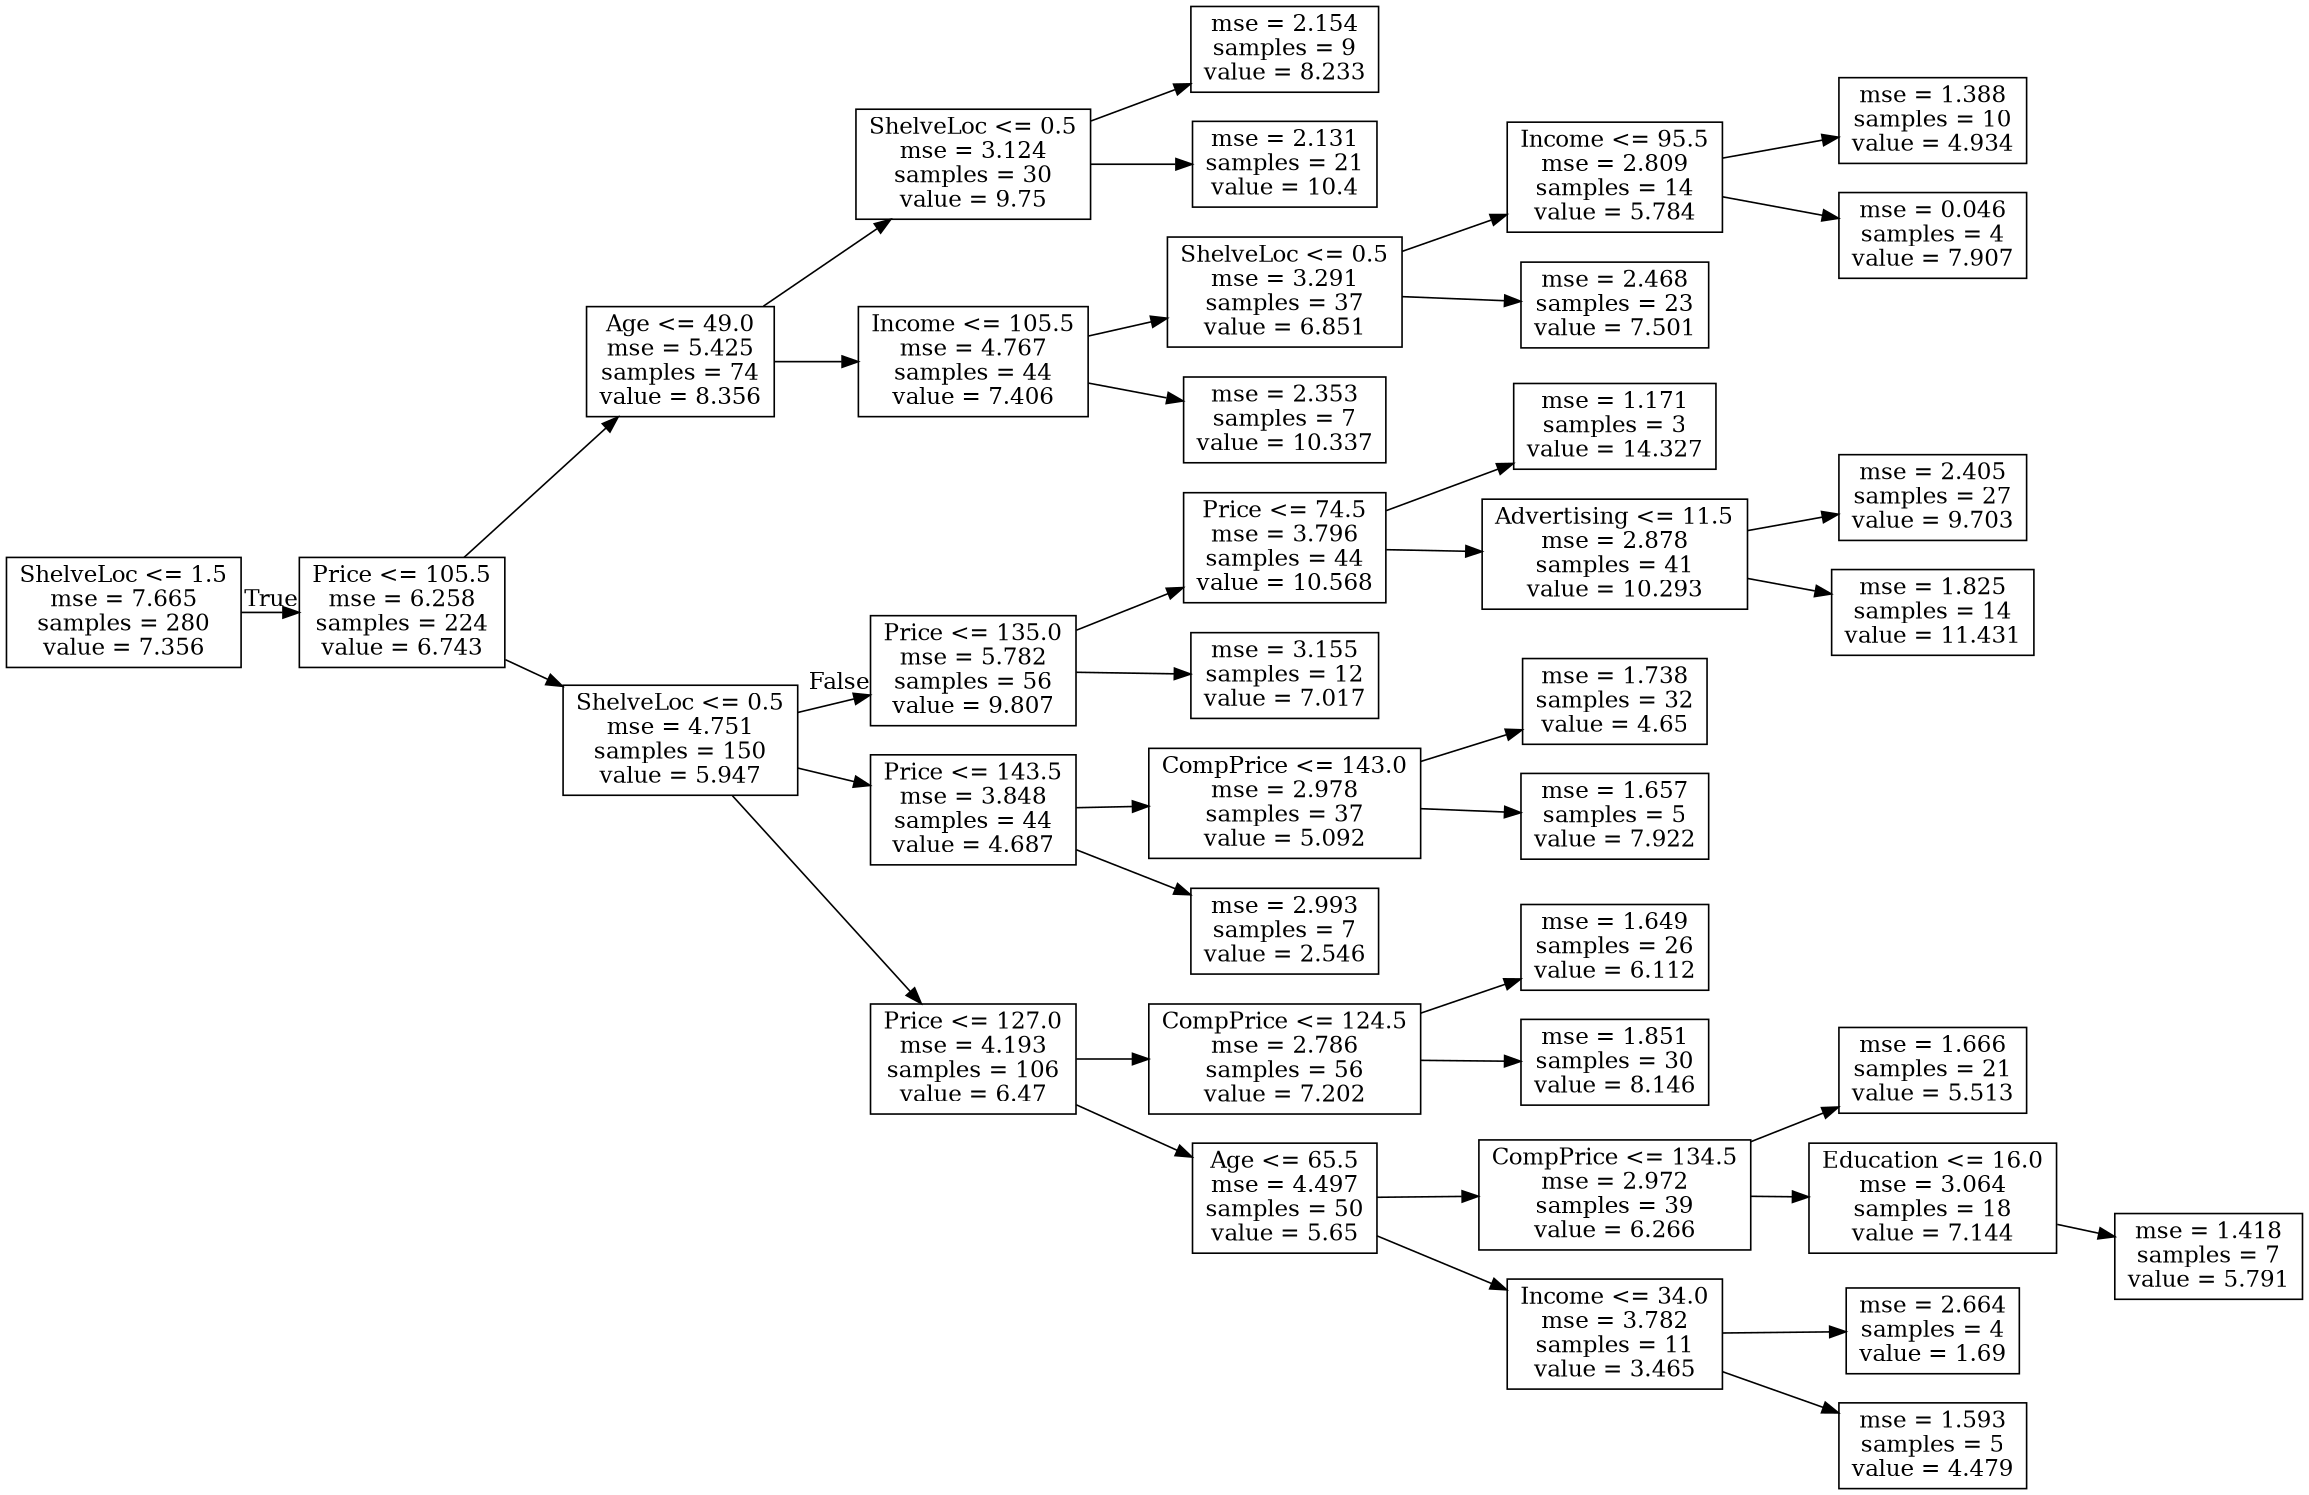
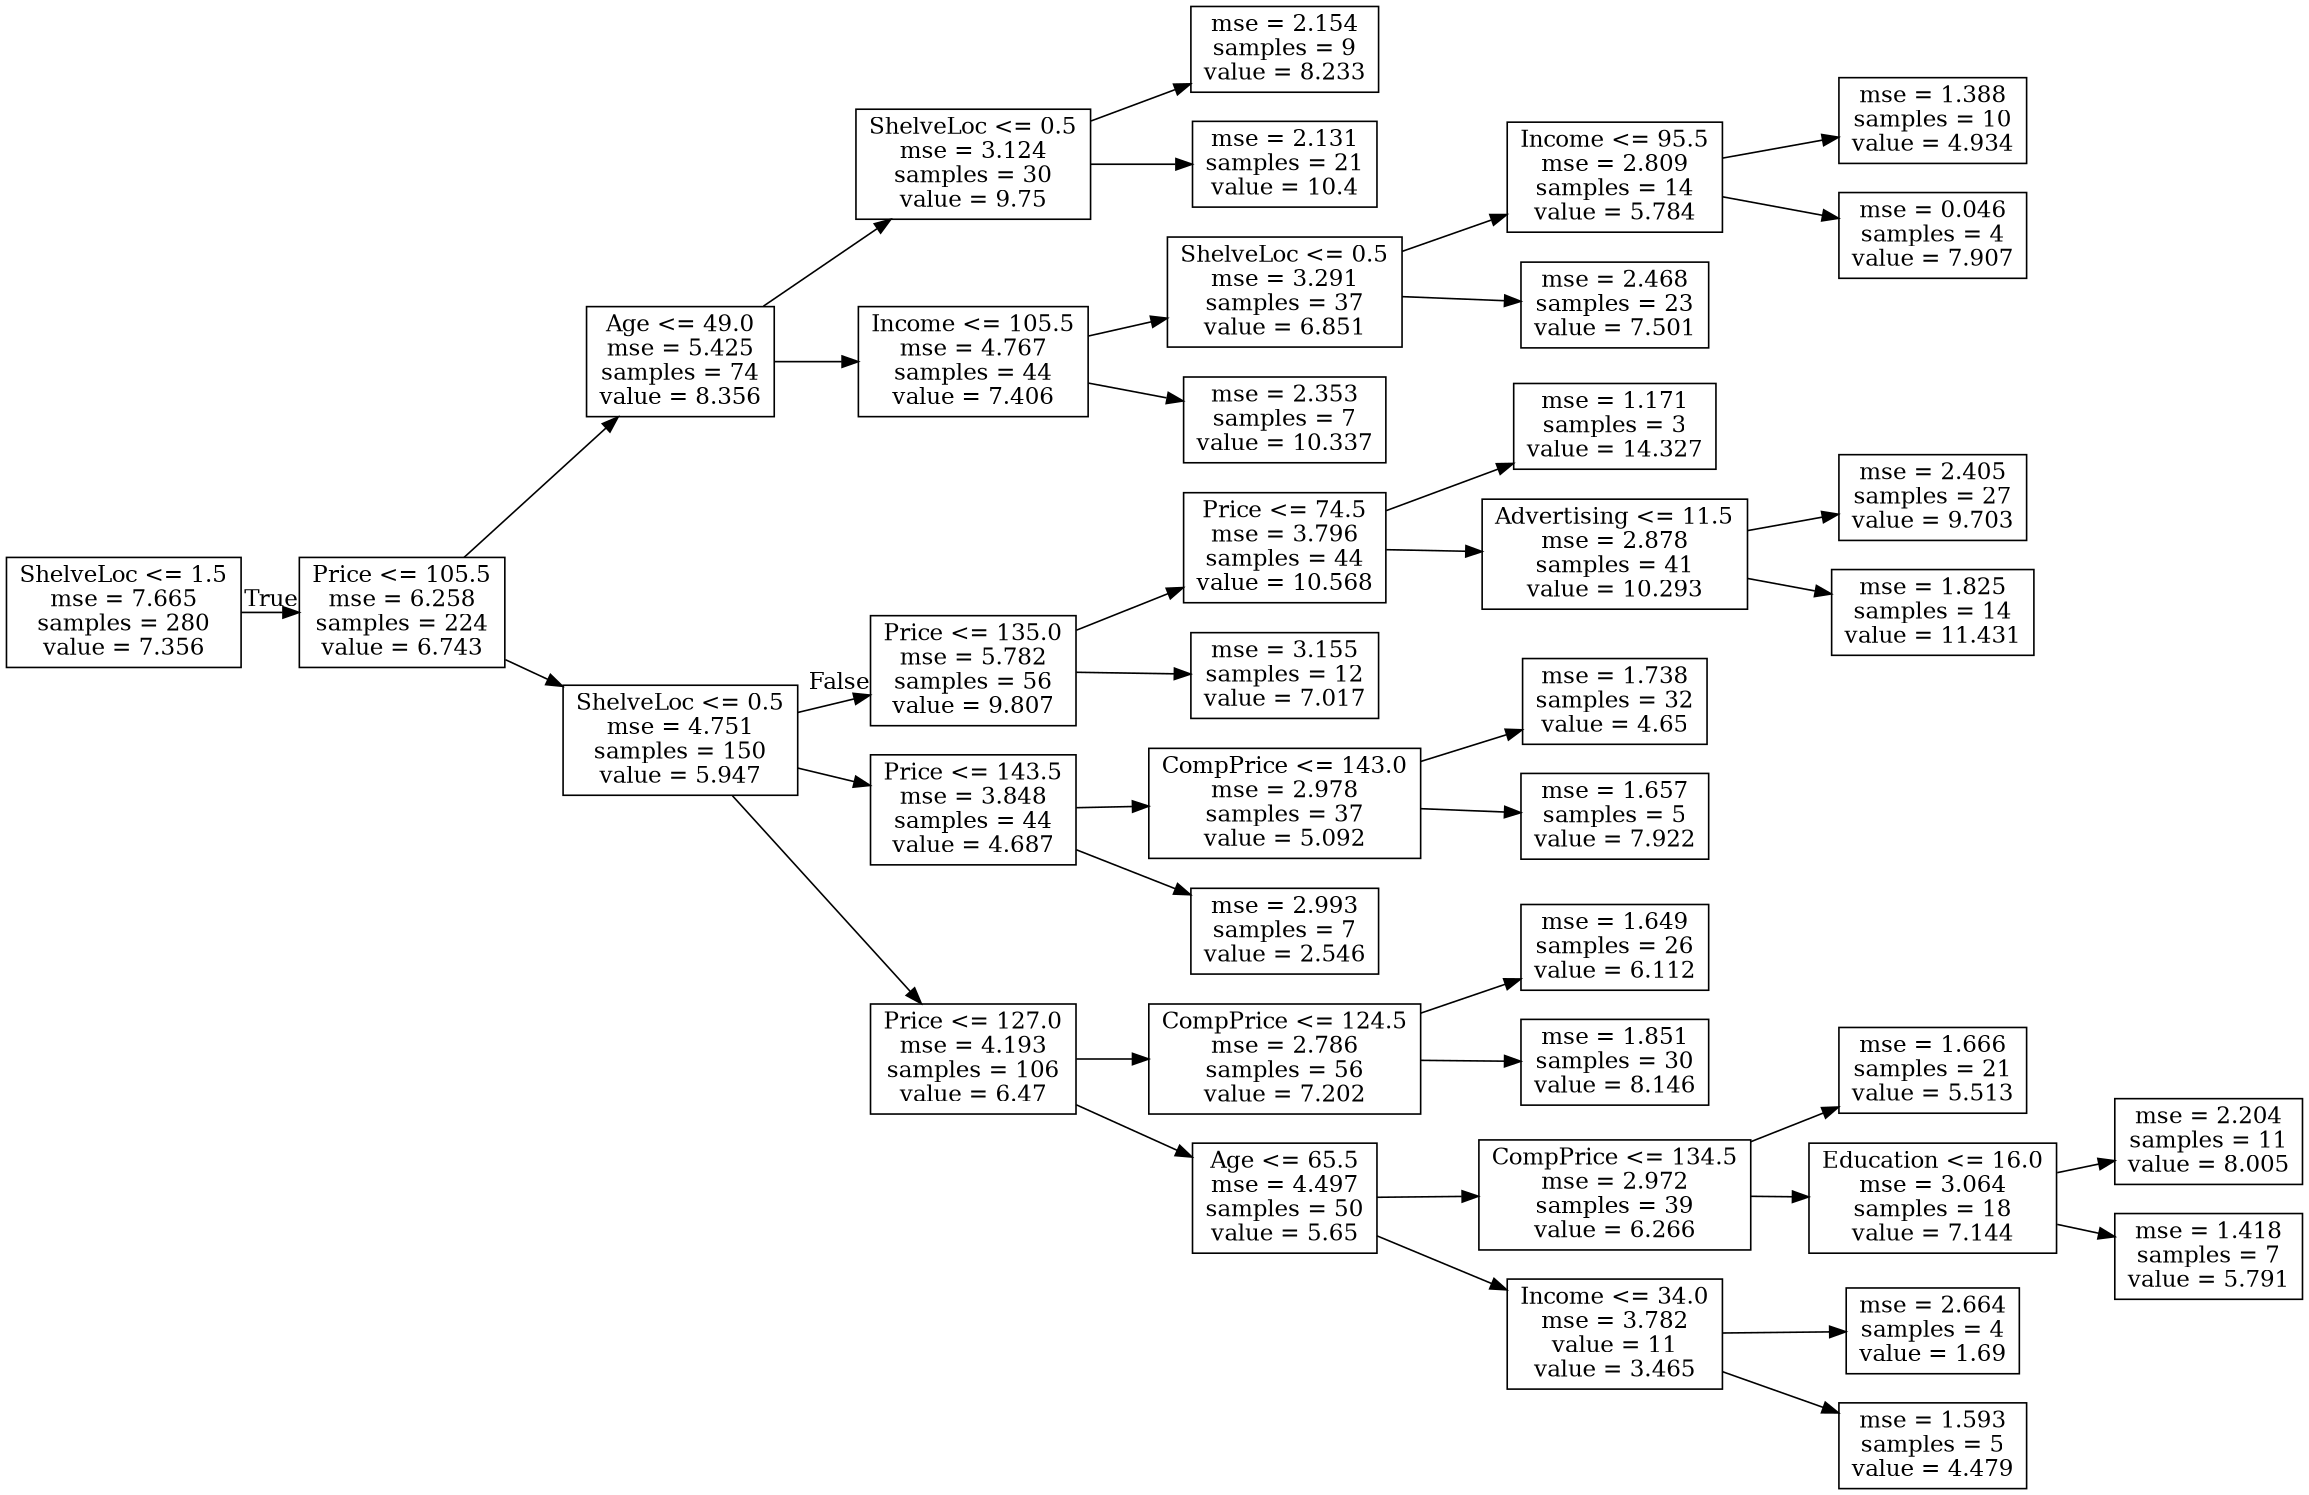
none -> (2209, 1142)
(1615, 1334) -> (1615, 1334)
